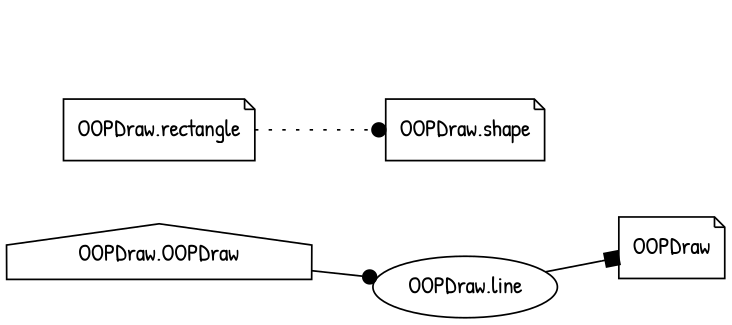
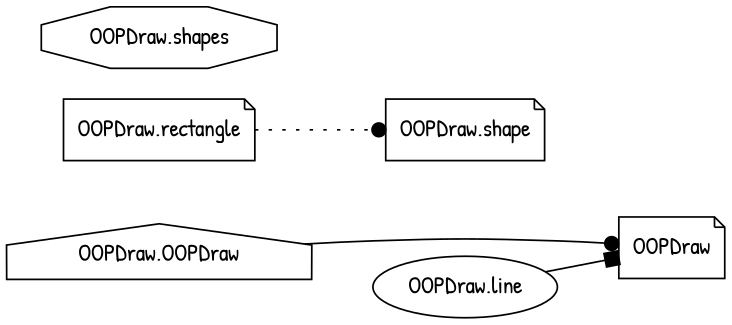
none -> (159, 38)
(337, 273) -> (455, 239)
